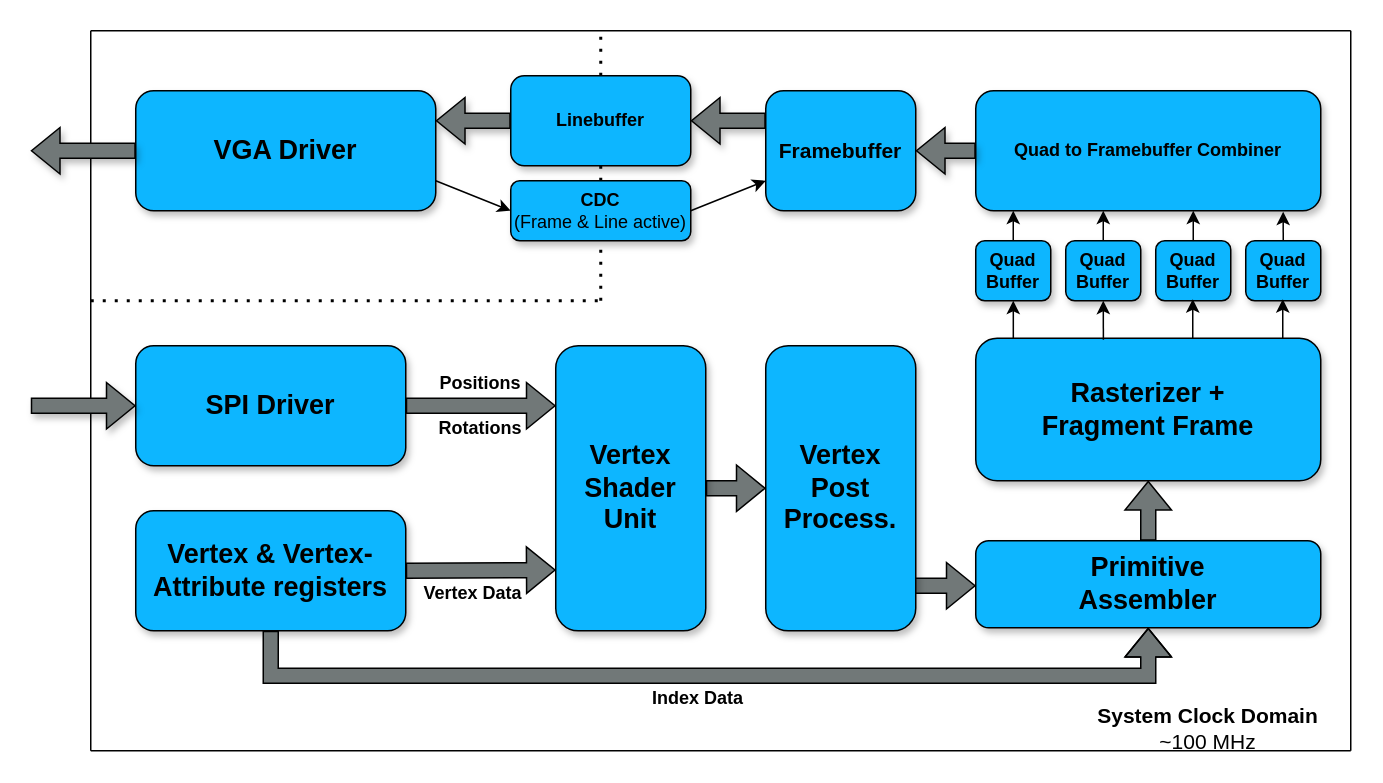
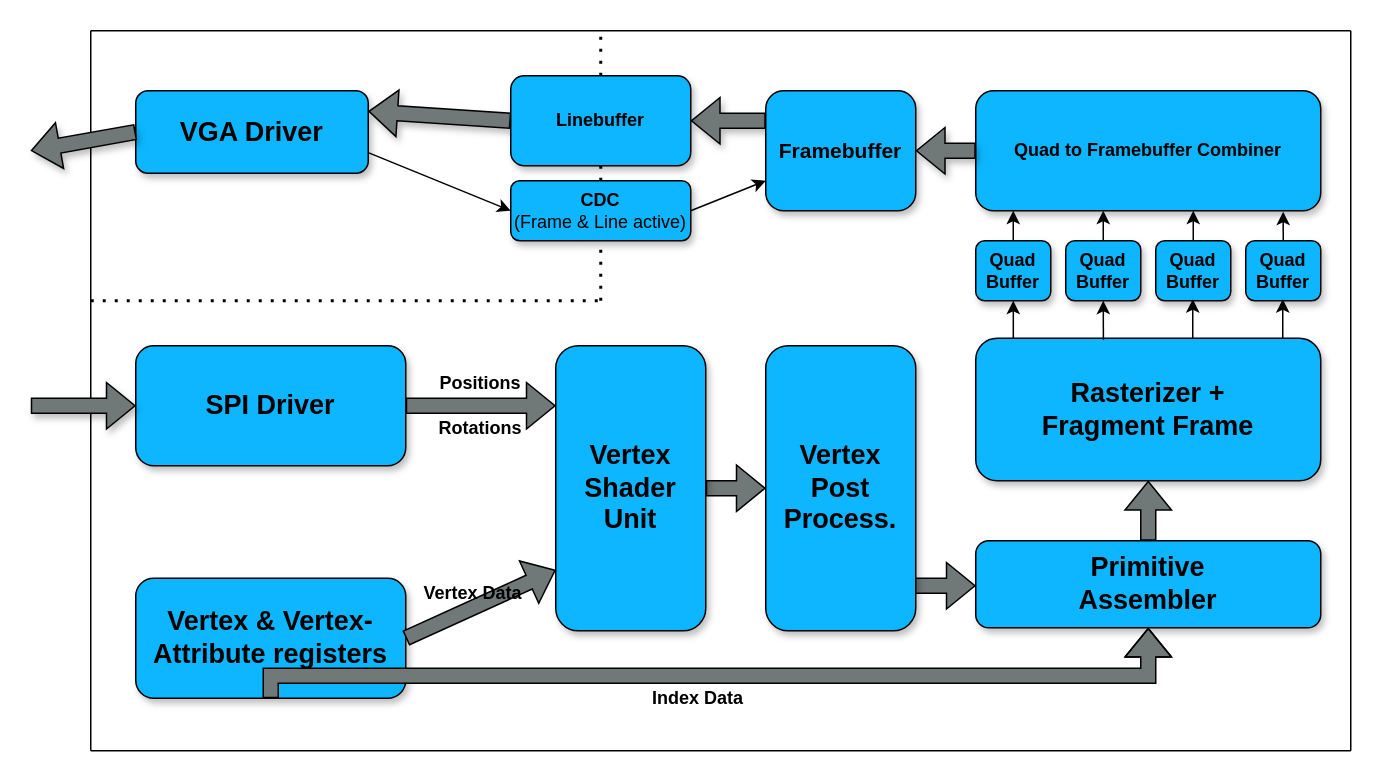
(286, 151) -> (252, 132)
(271, 571) -> (271, 638)
(1208, 728) -> none
